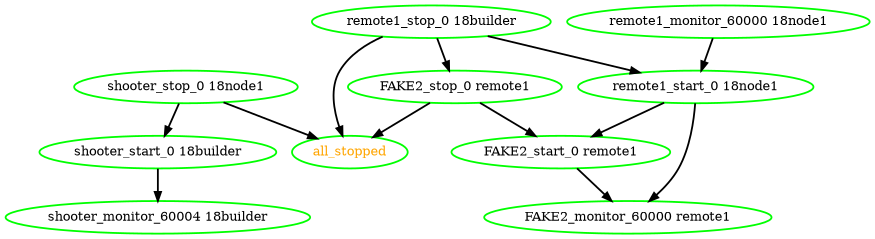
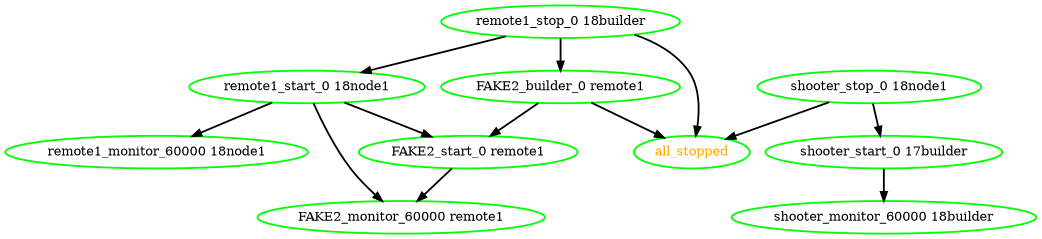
(709, 50) -> (236, 118)
(455, 87) -> (561, 87)
(158, 152) -> (884, 152)
(158, 217) -> (884, 217)
